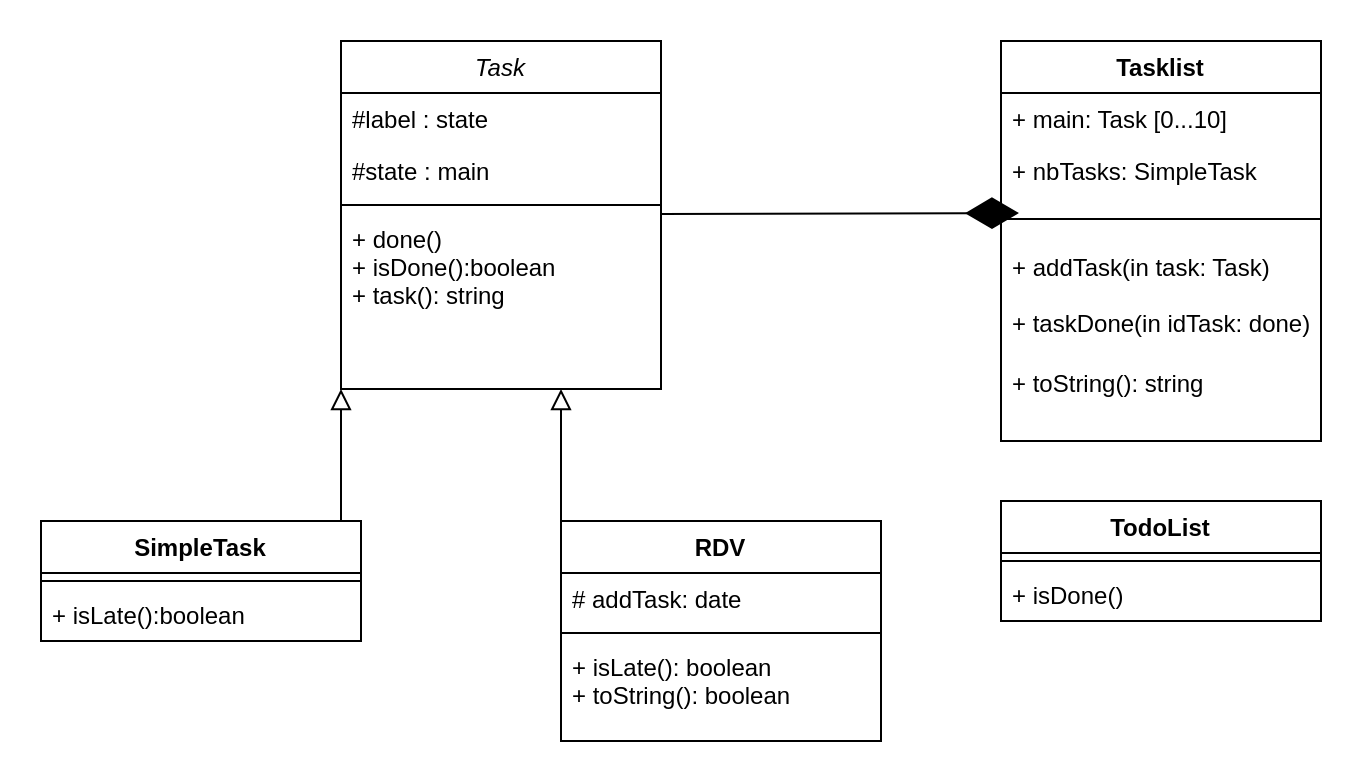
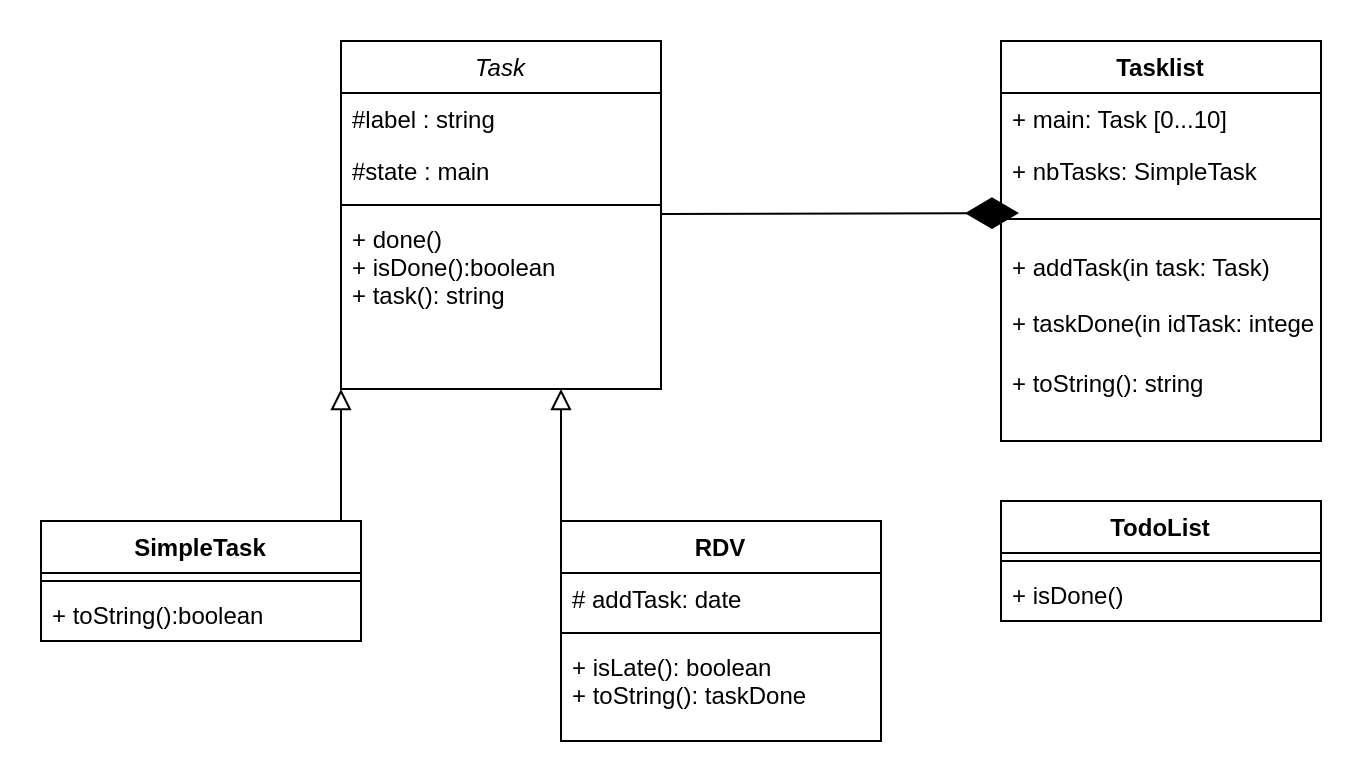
(430, 120) -> (434, 120)
(1175, 324) -> (1192, 324)
(160, 616) -> (174, 616)
(684, 668) -> (684, 668)
